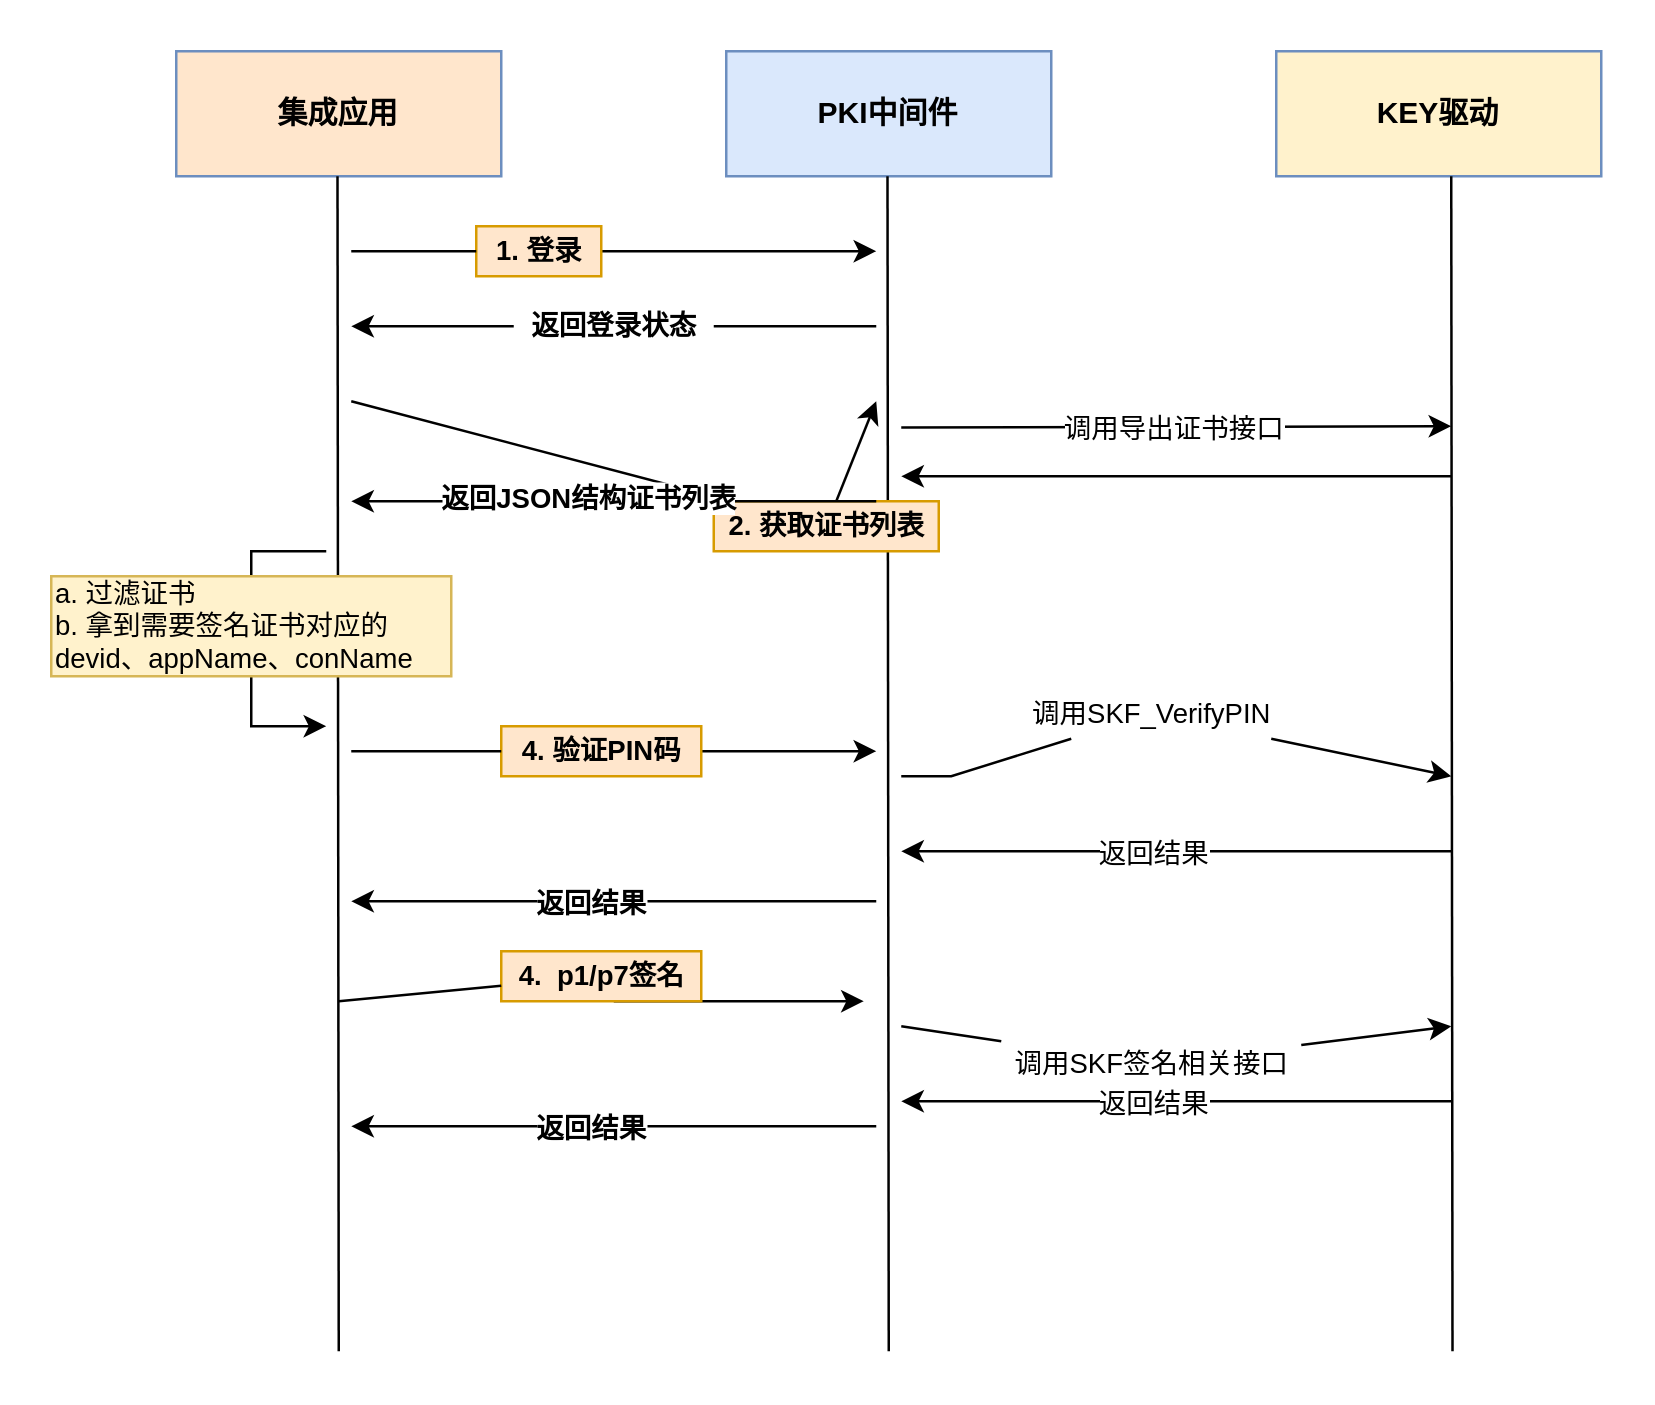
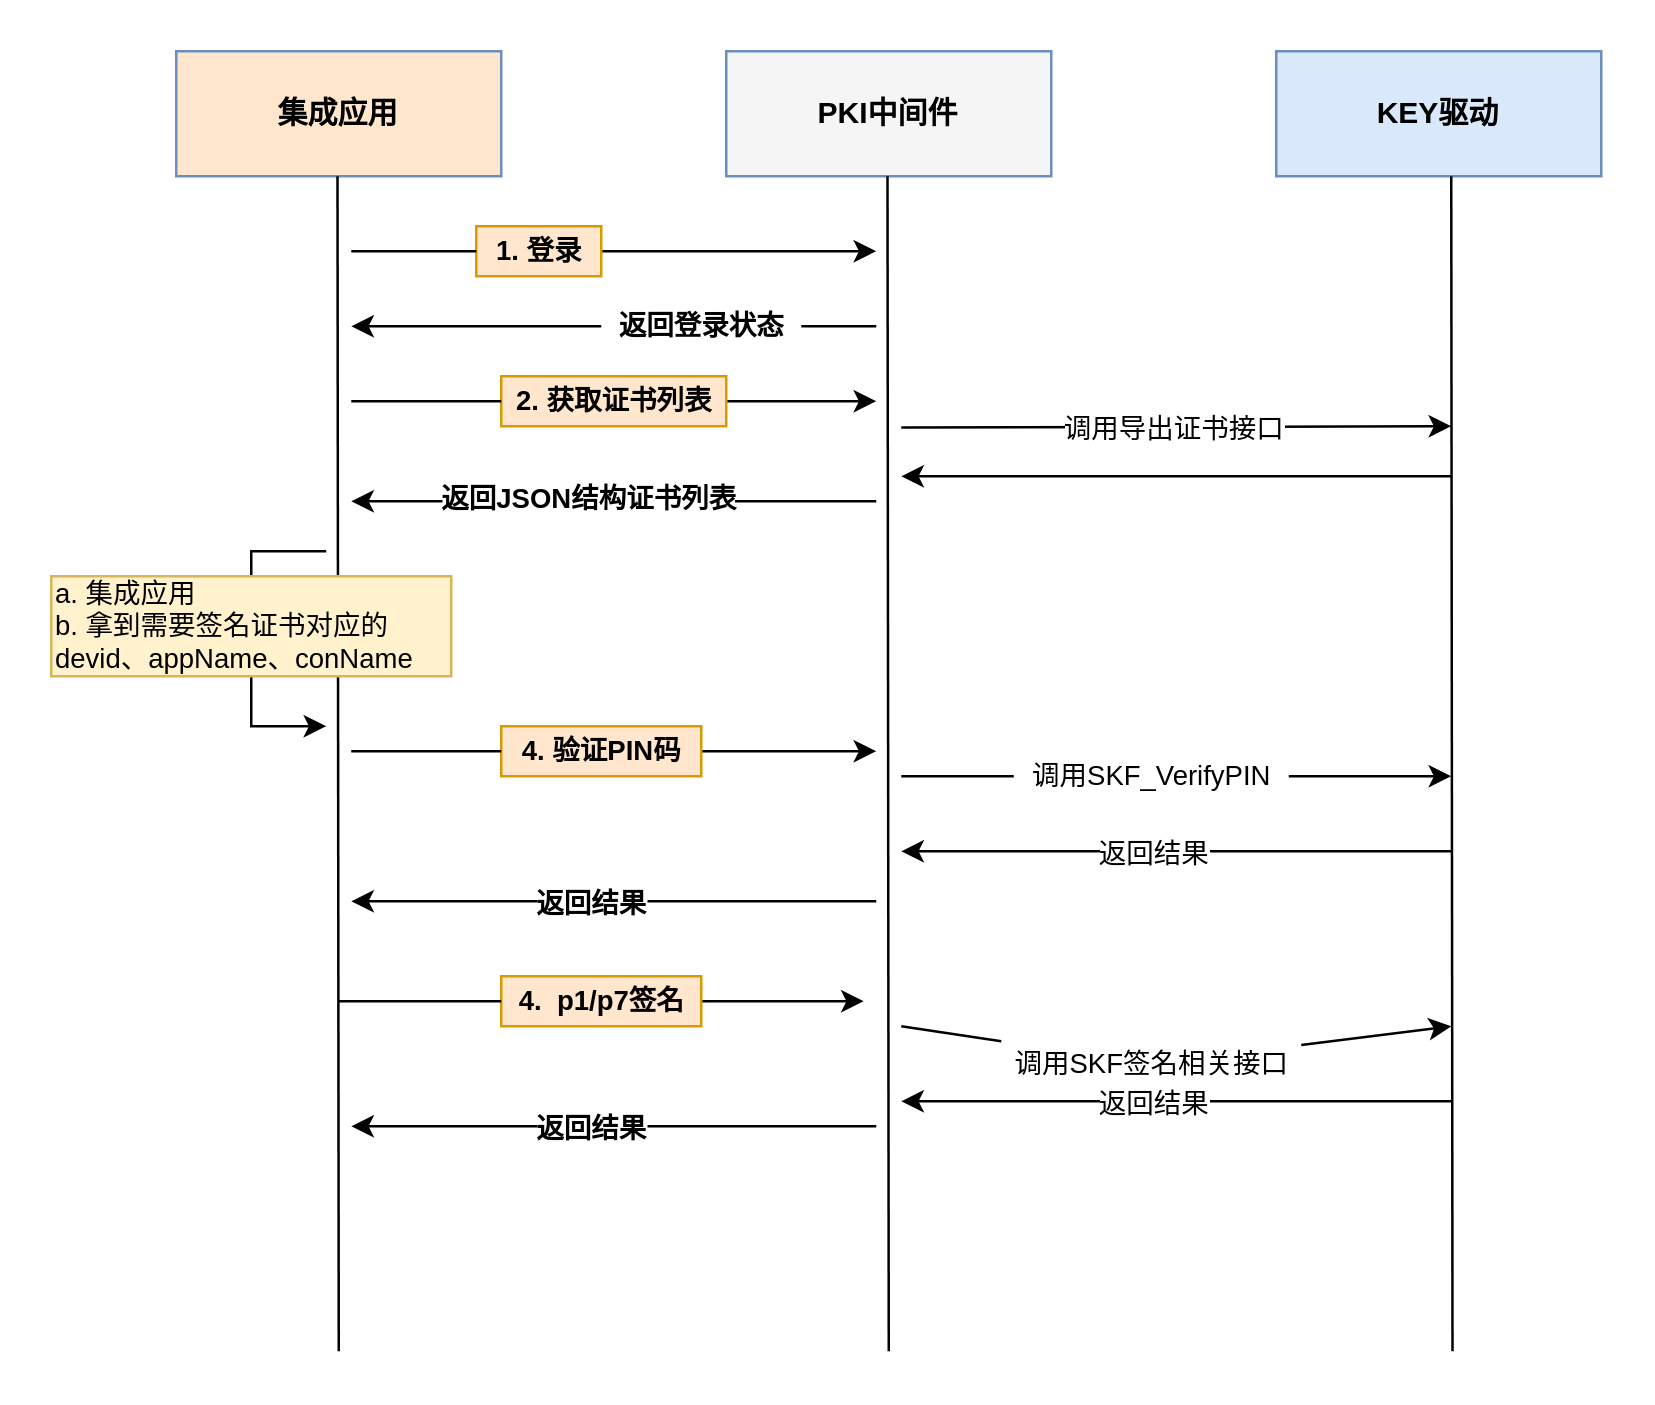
(889, 114) -> (889, 114)
(1439, 114) -> (1439, 114)
(614, 326) -> (701, 326)
(826, 526) -> (614, 401)
(226, 626) -> (226, 626)
(1151, 714) -> (1151, 776)
(601, 976) -> (601, 1001)
